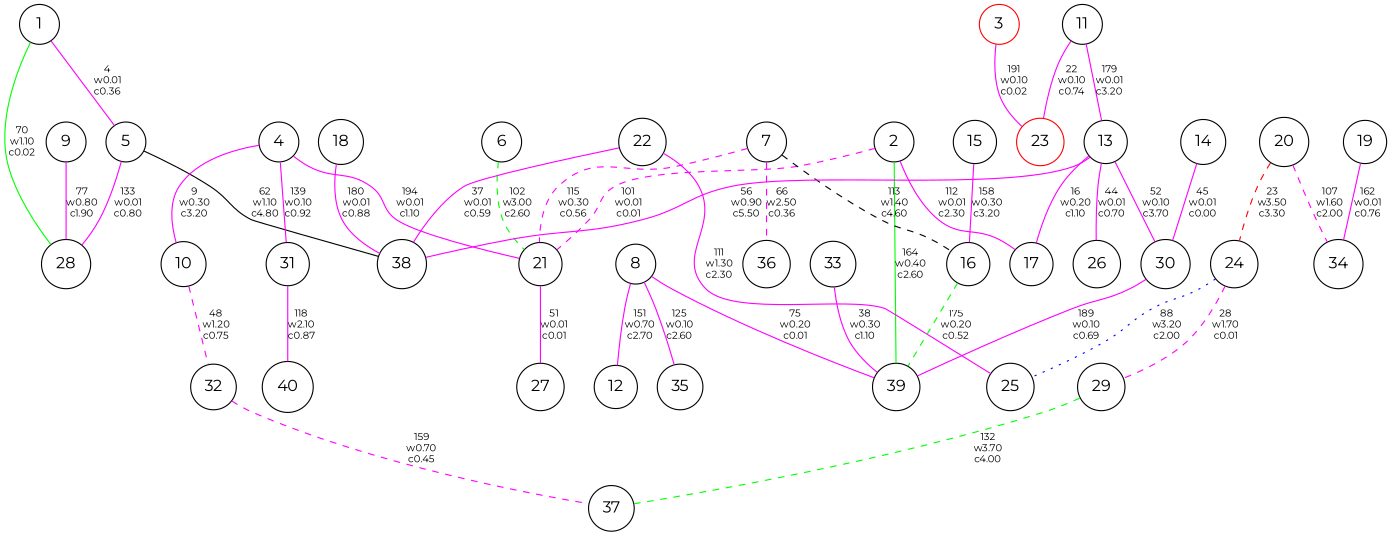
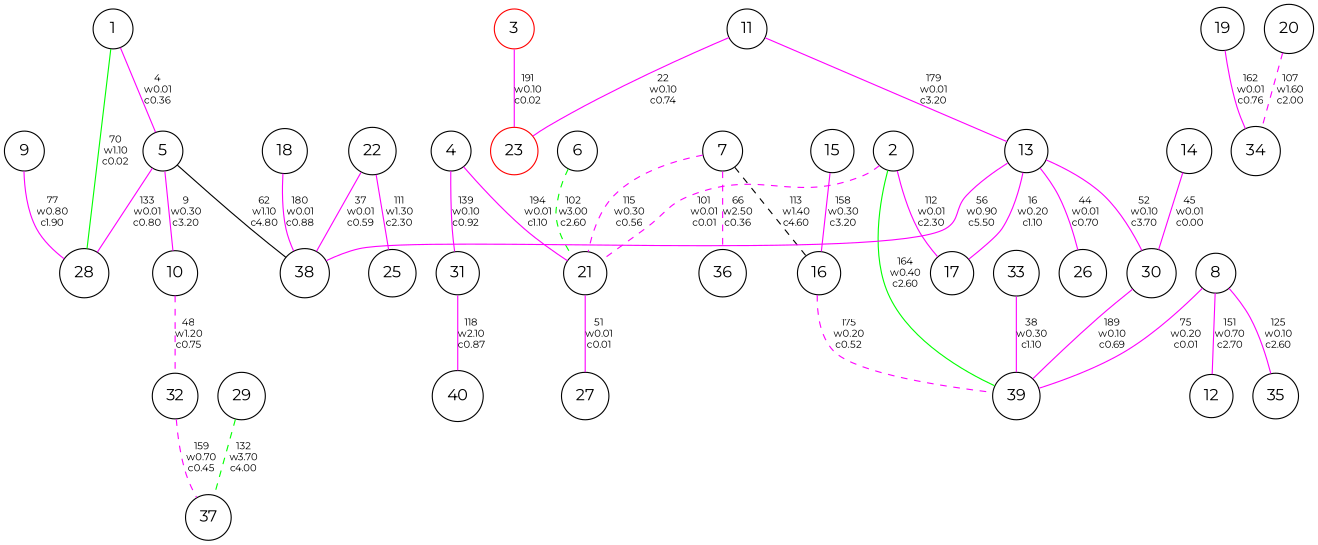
(196, 169) -> (169, 211)
(1234, 264) -> none
(933, 324) -> (882, 373)
